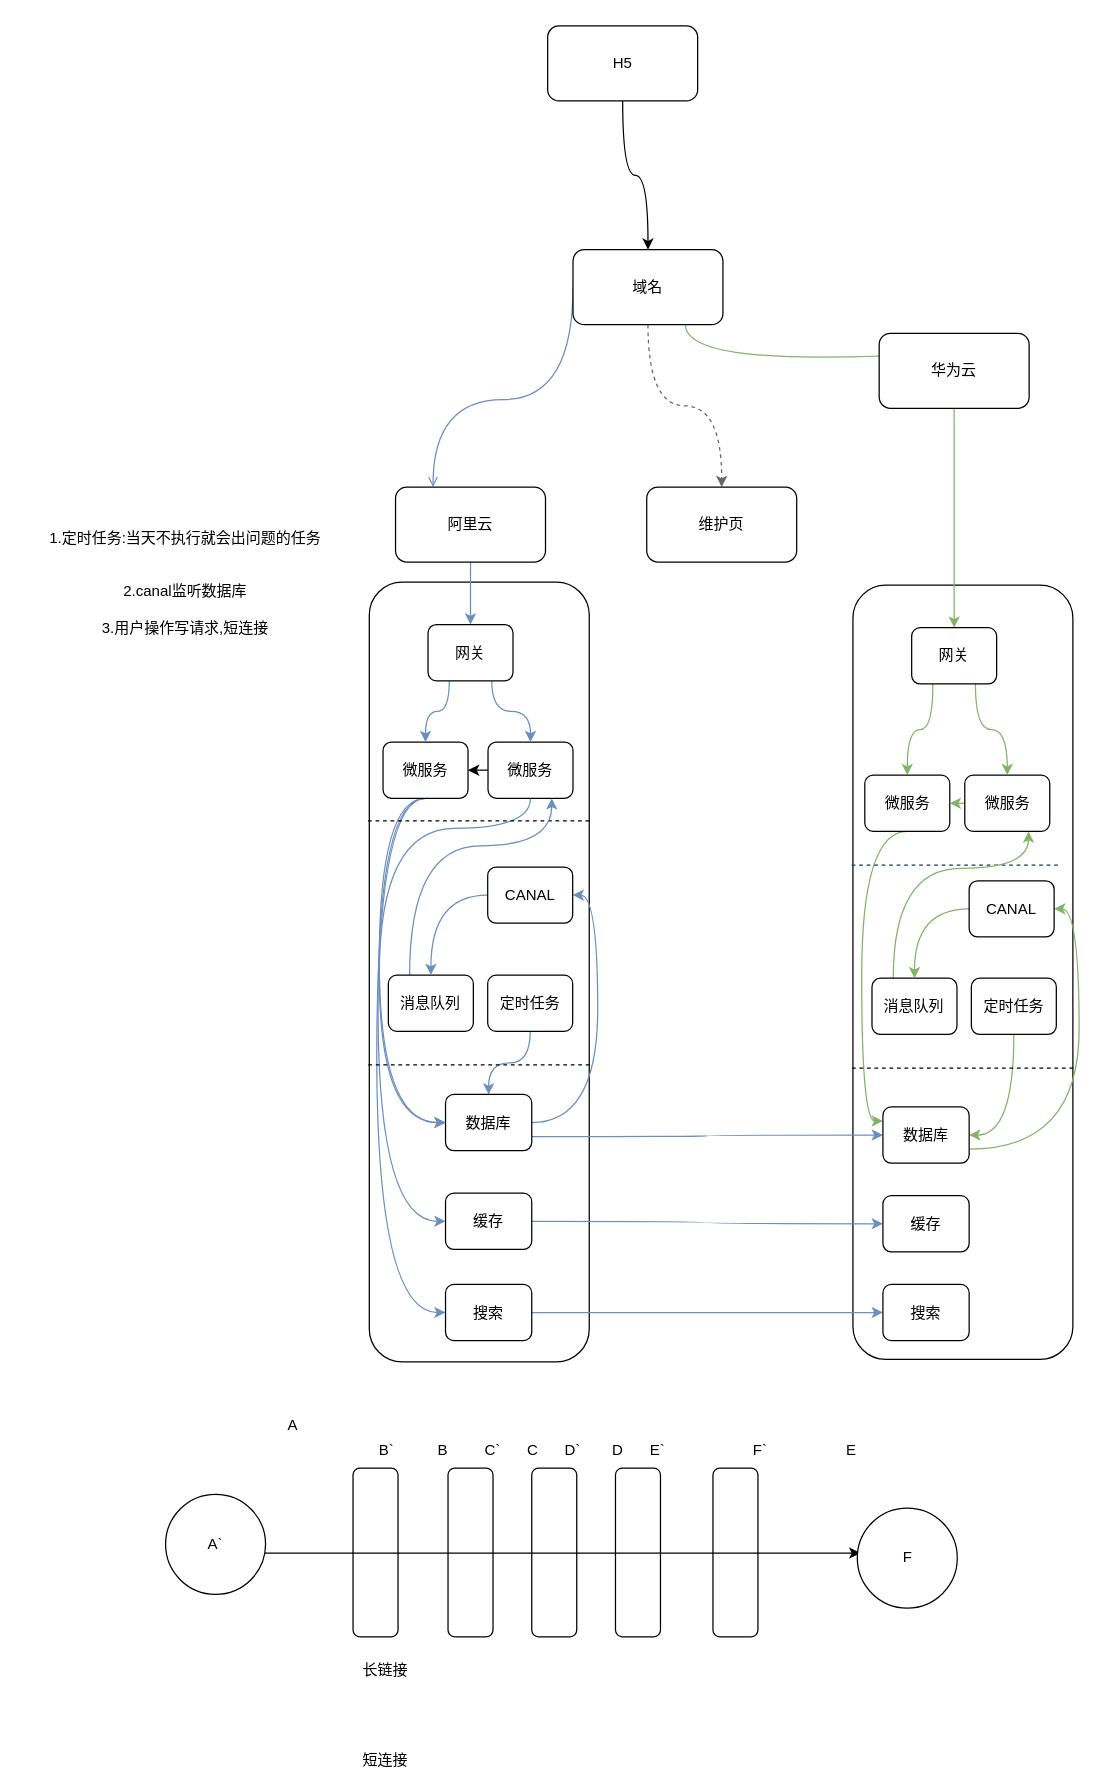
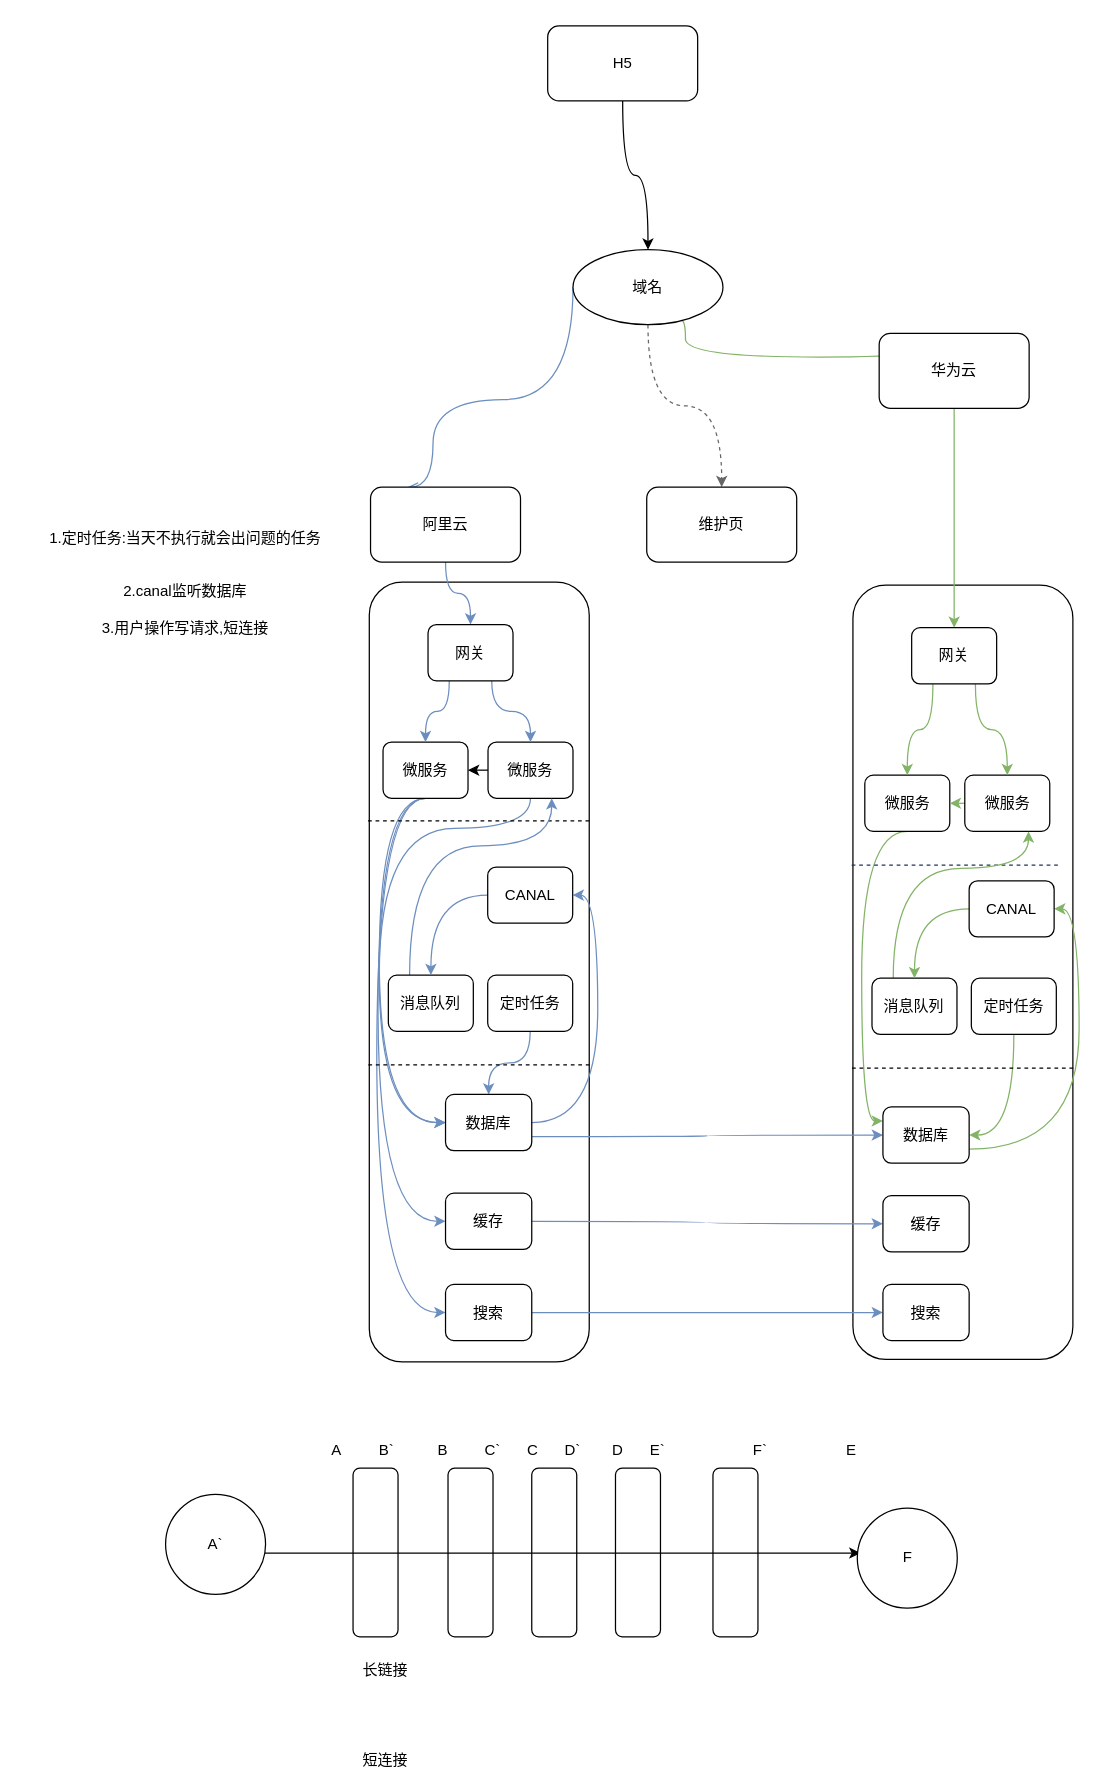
(648, 287) -> (648, 287)
(471, 524) -> (446, 524)
(293, 1426) -> (337, 1451)
